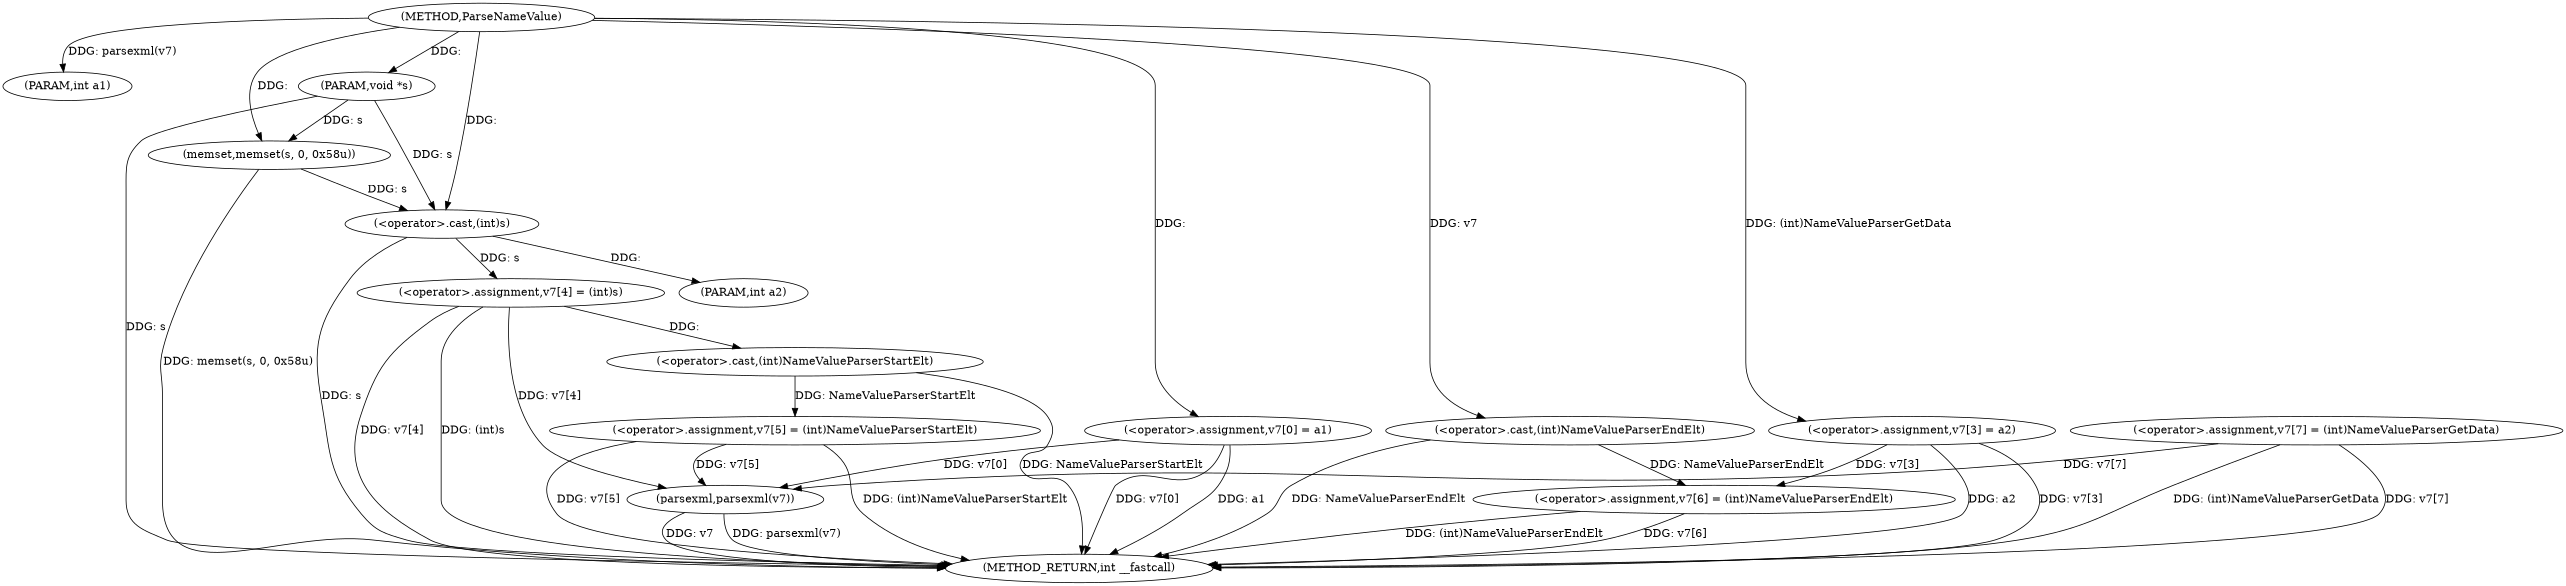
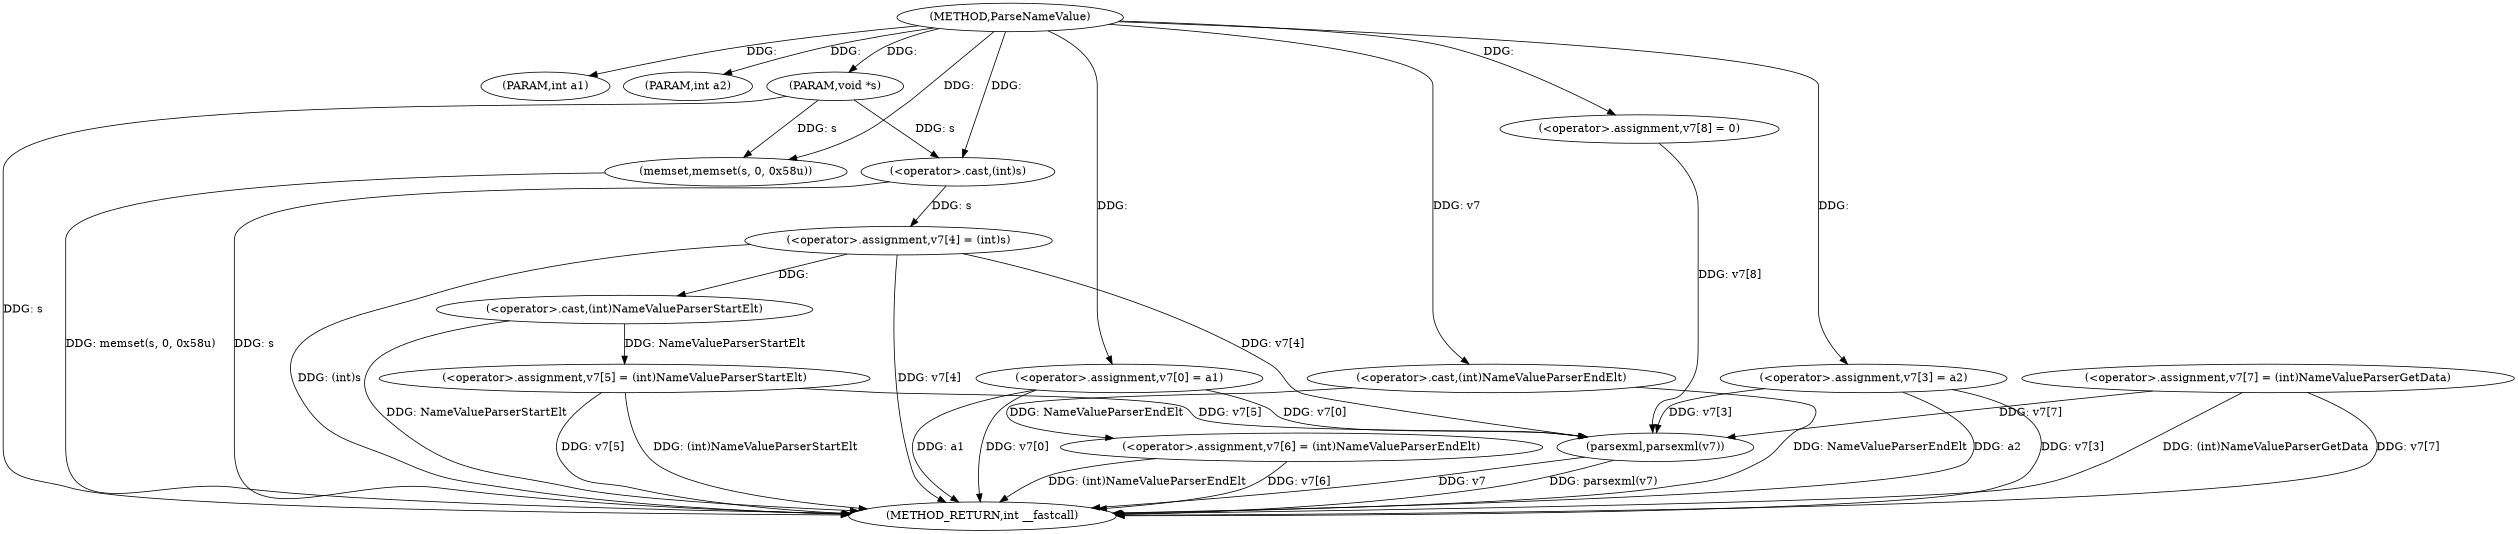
(123, 52) -> (764, 52)
none -> (1640, 129)
(350, 189) -> none
(1849, 224) -> (1835, 206)
(592, 258) -> (832, 46)
(1837, 467) -> (1703, 397)
